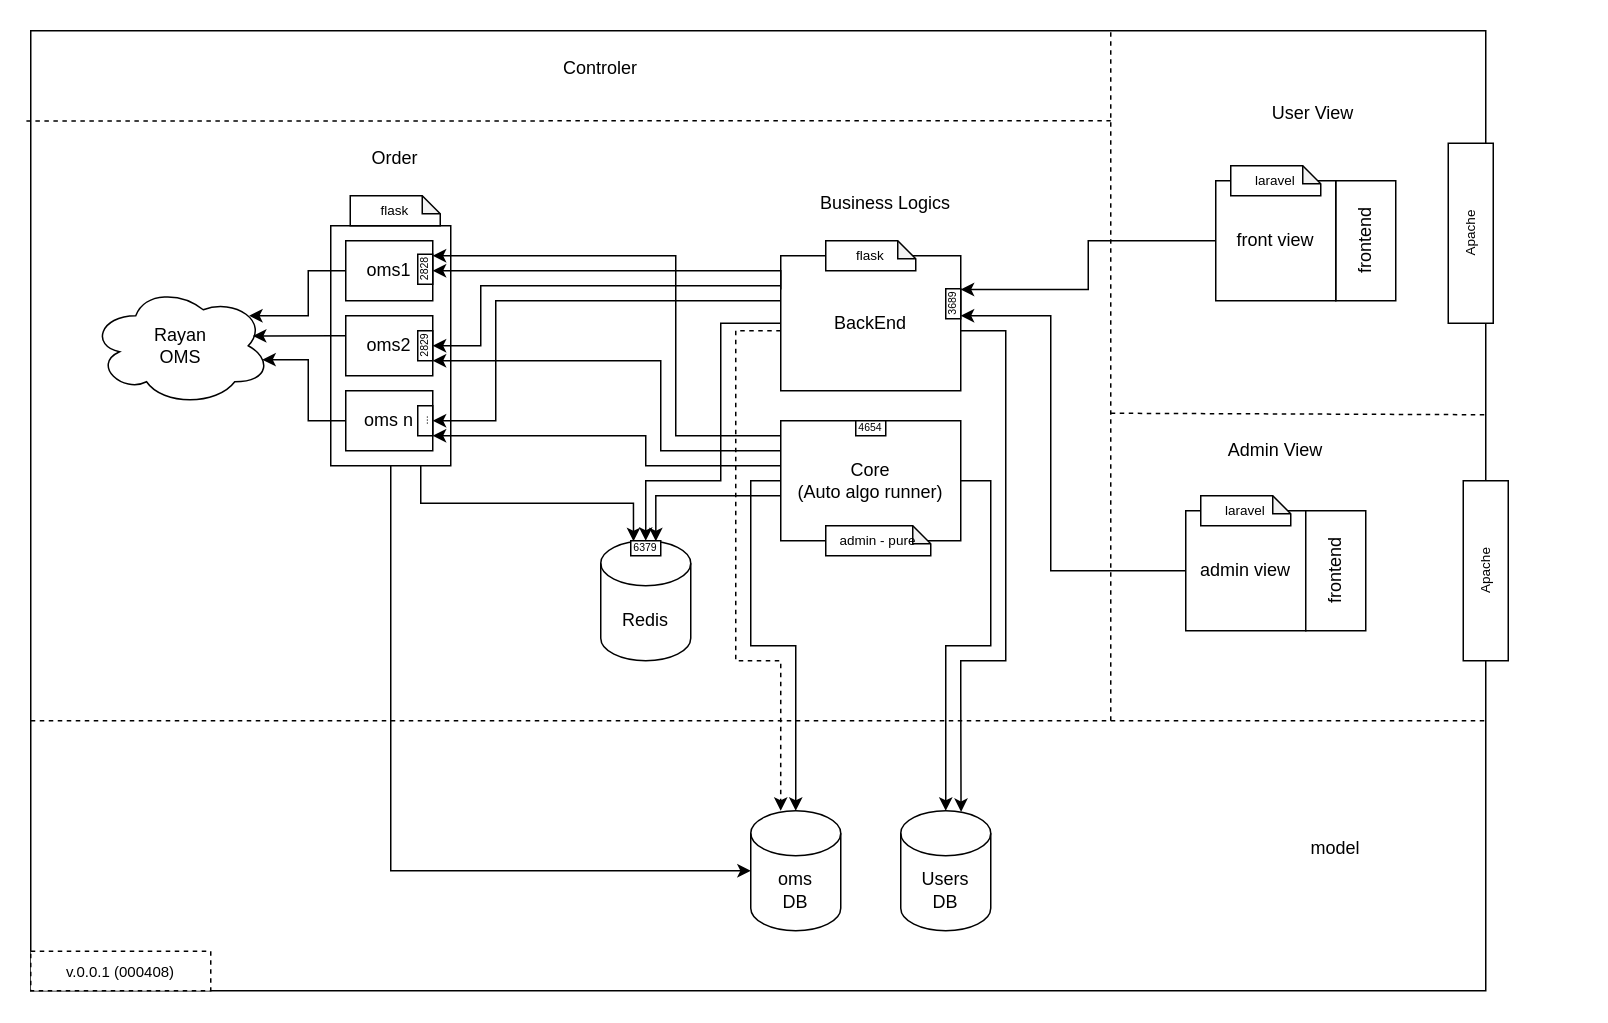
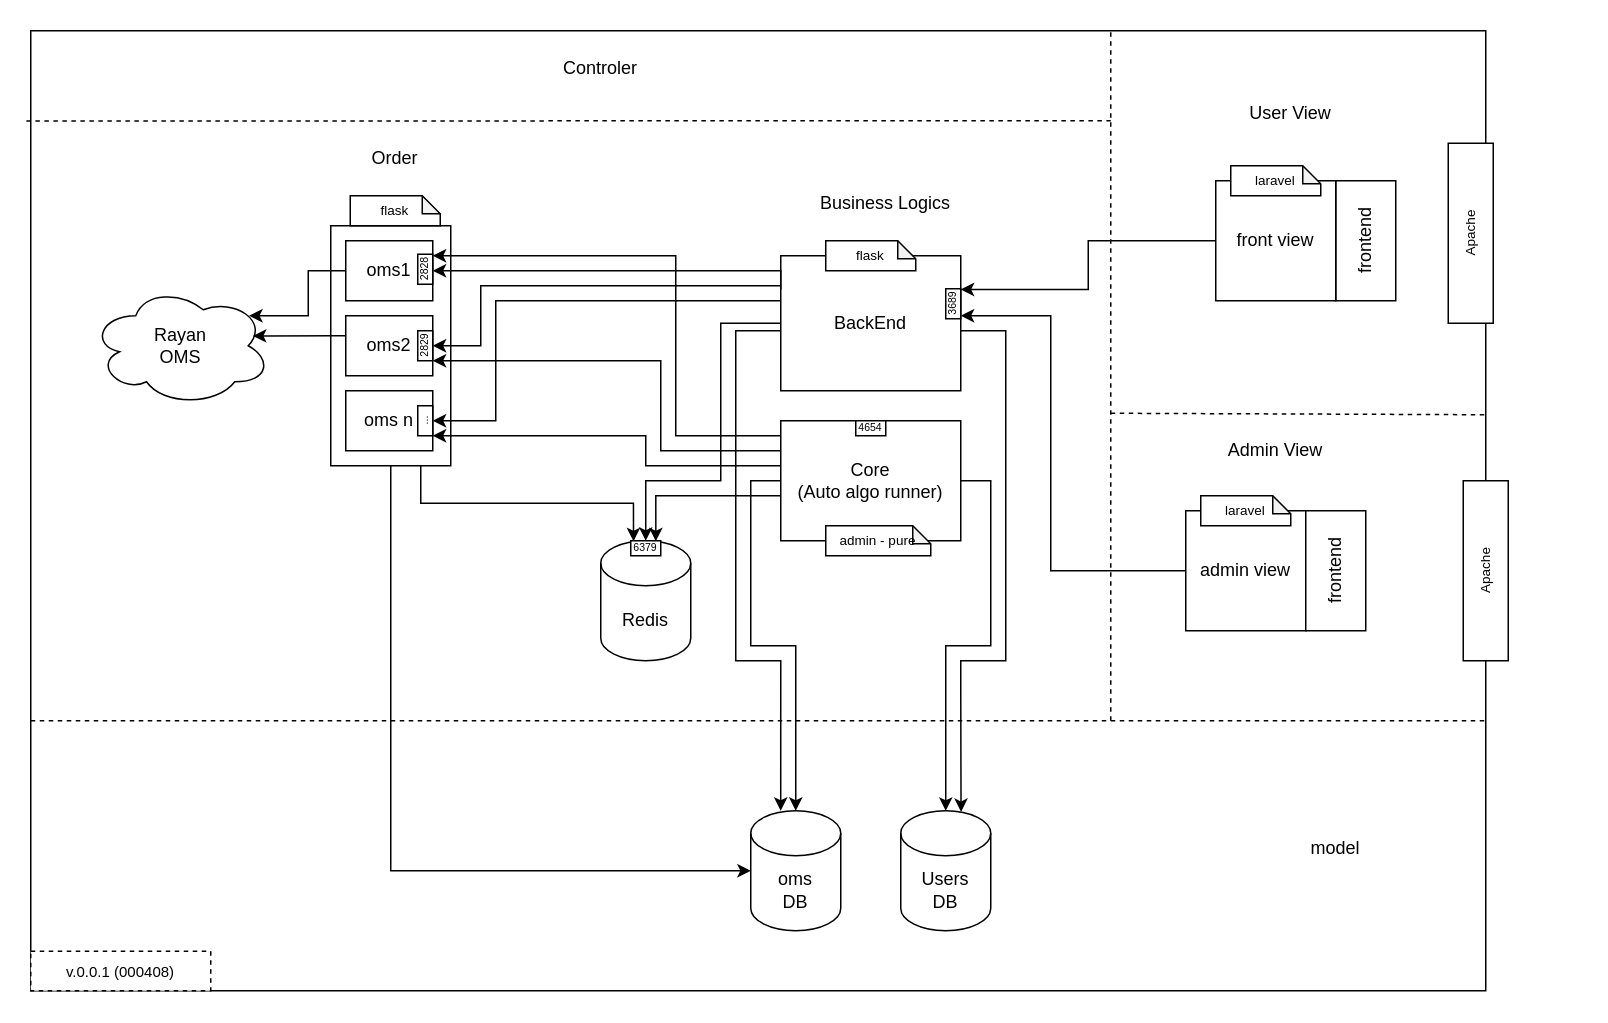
(1313, 113) -> (1291, 113)
(308, 391) -> none
(736, 567) -> (736, 567)
